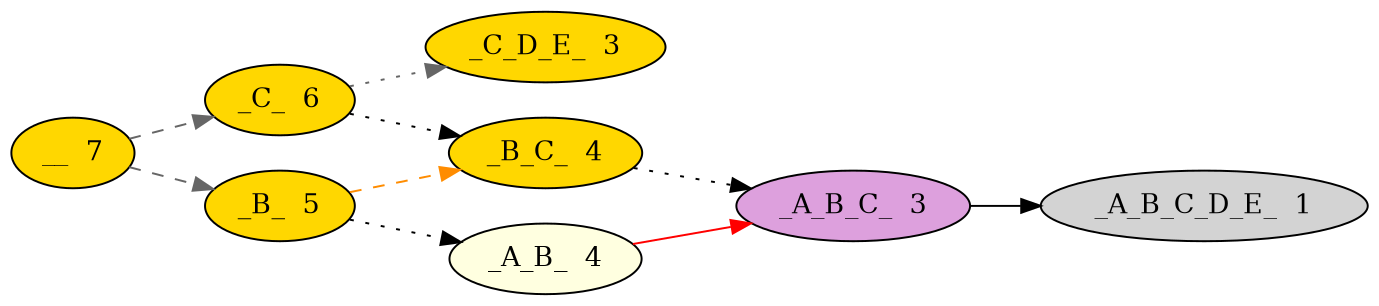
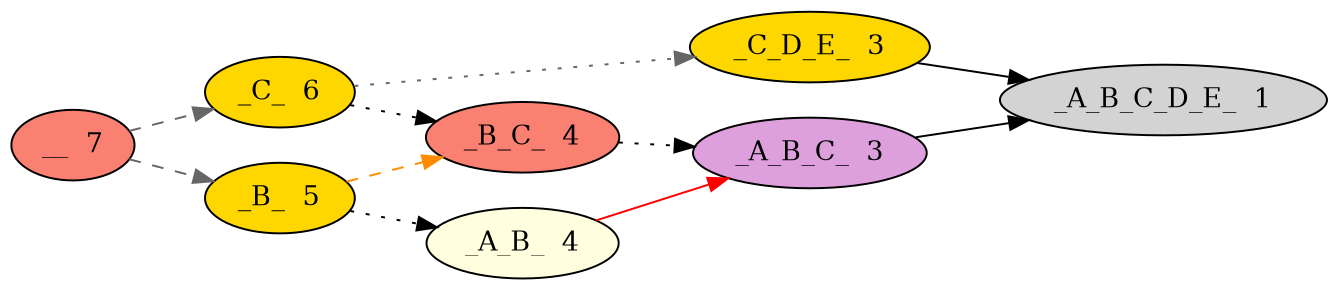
none -> (963, 70)
(73, 153) -> (73, 145)
(546, 153) -> (523, 137)
